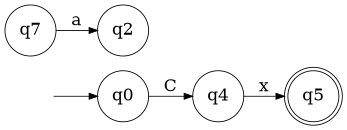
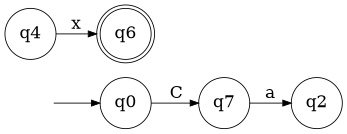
(166, 96) -> (171, 103)
(313, 96) -> (126, 34)
